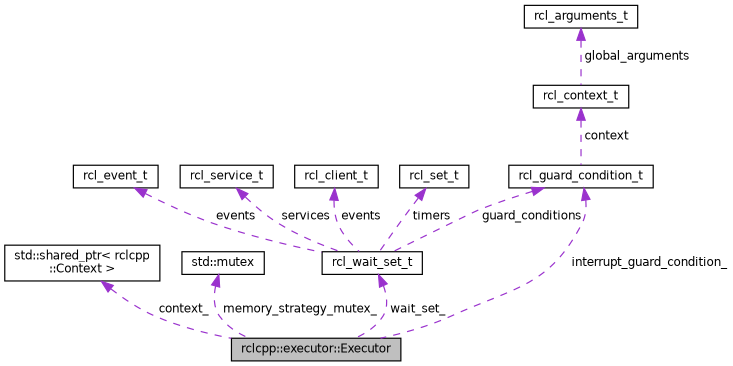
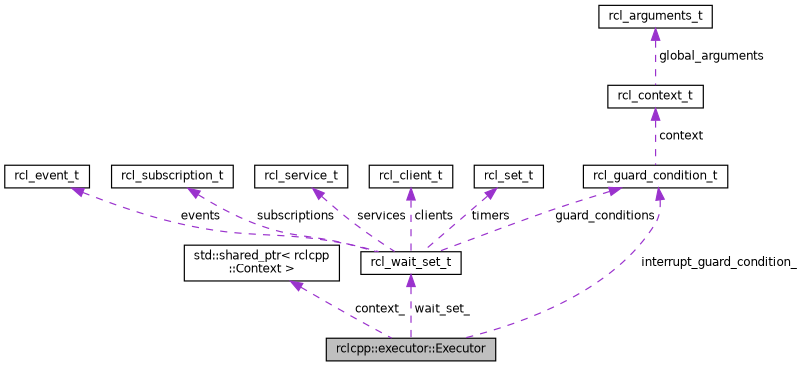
none -> (172, 177)
(360, 217) -> (432, 217)
(223, 263) -> none
